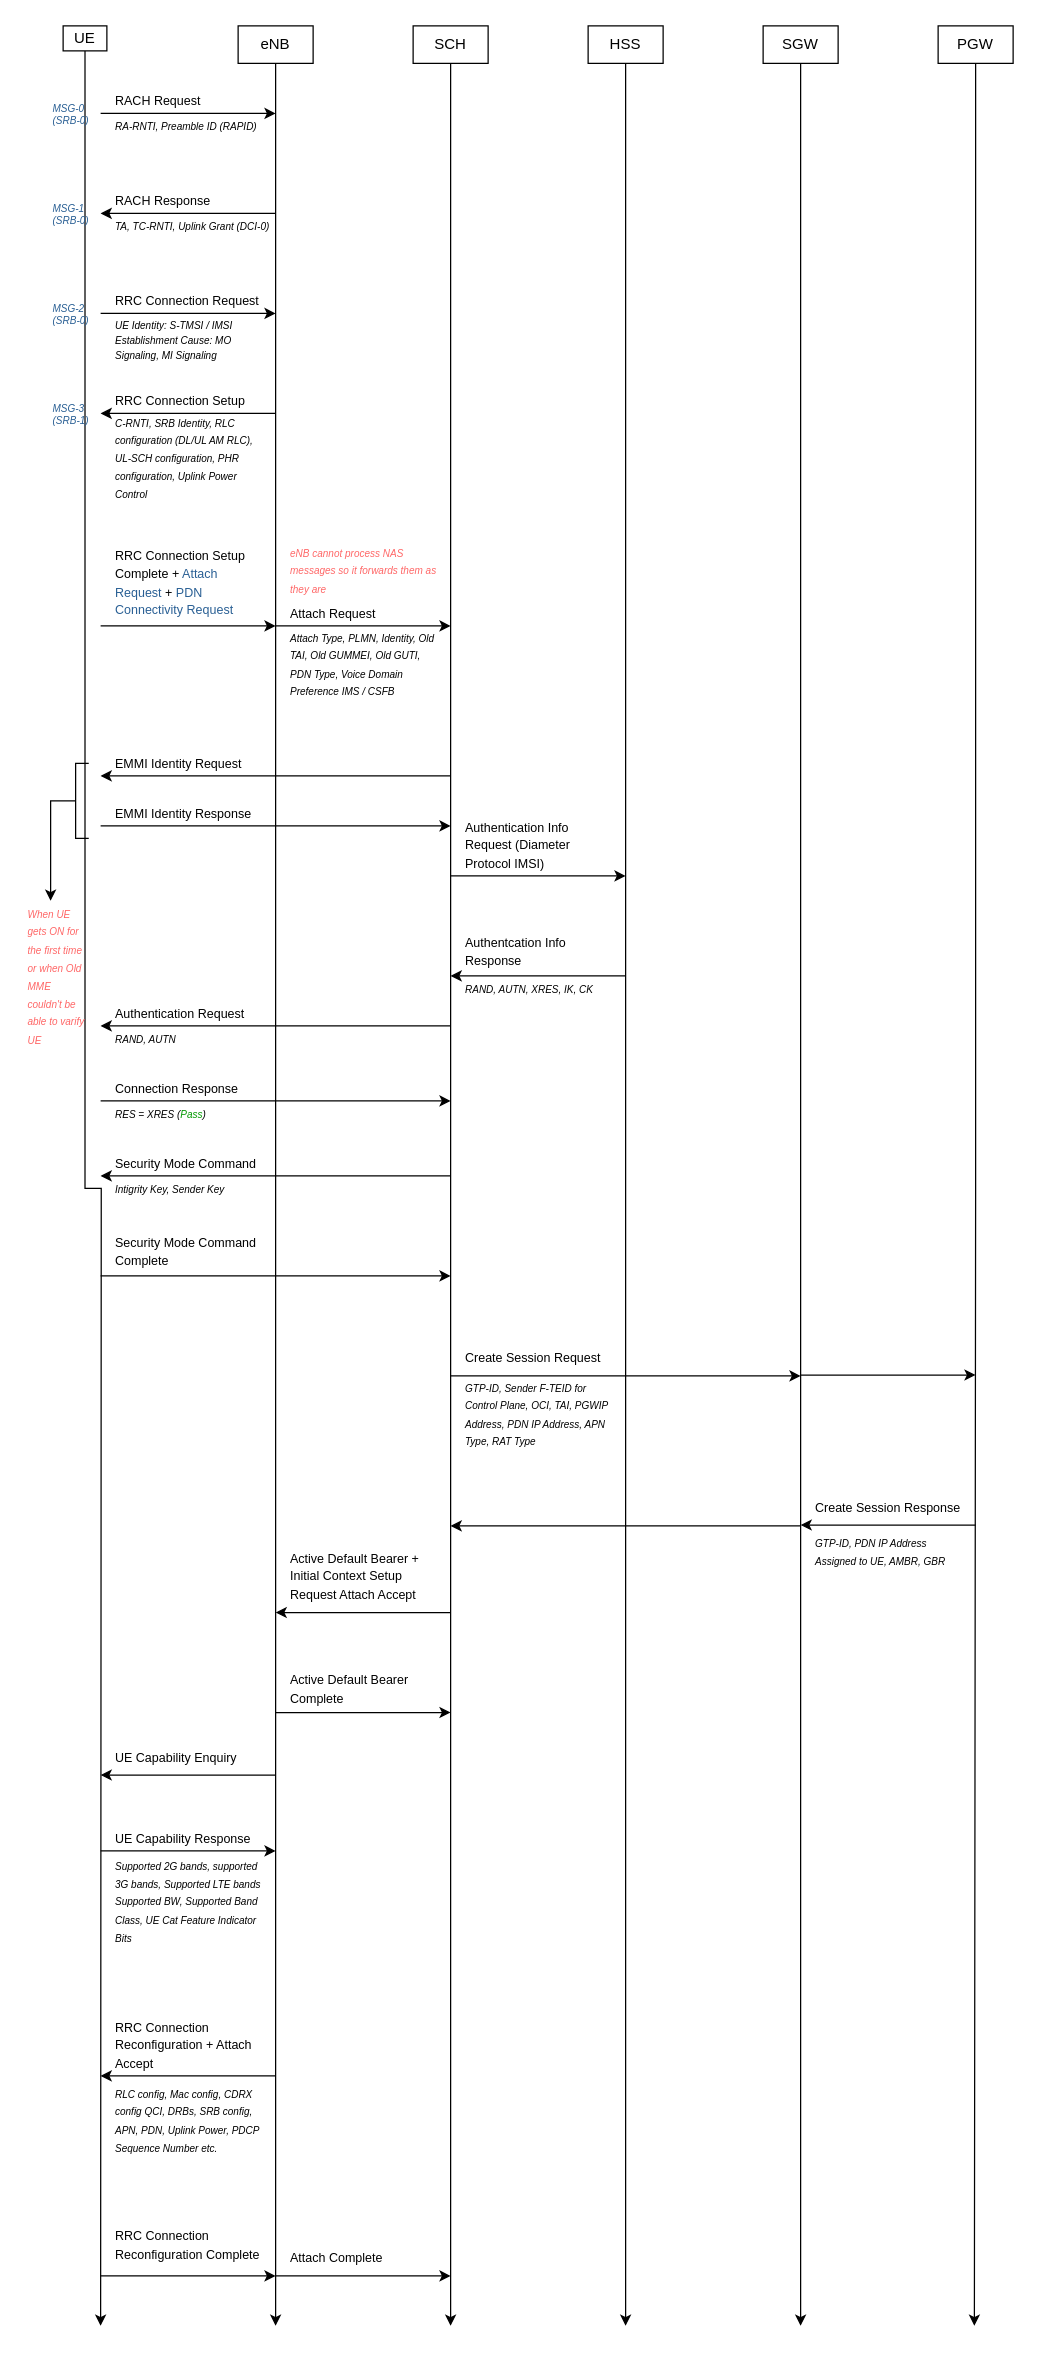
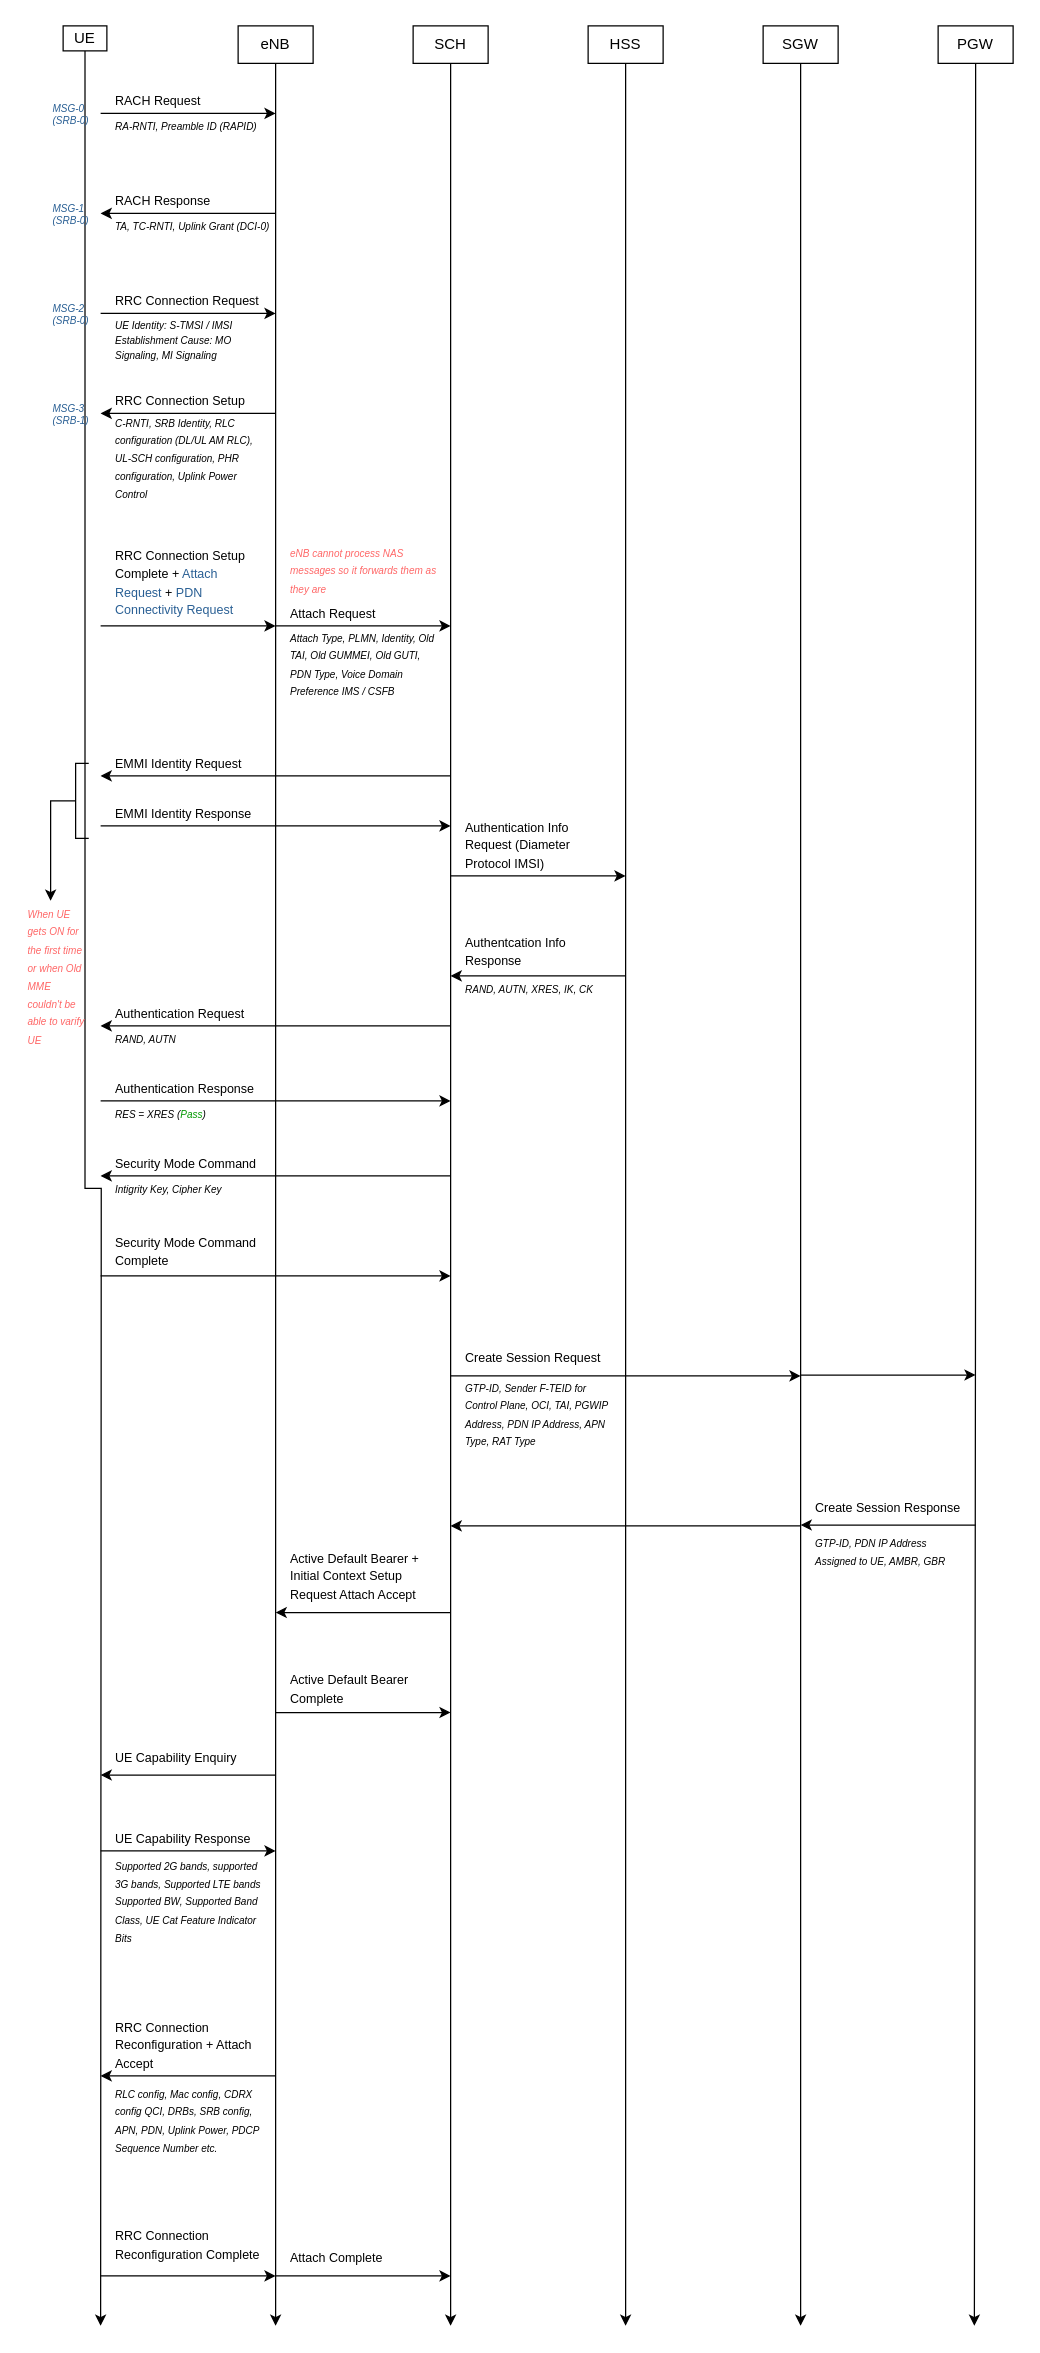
(189, 1088) -> (189, 1088)
(189, 1188) -> (189, 1188)
